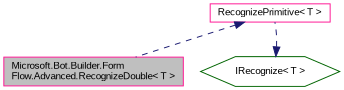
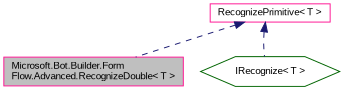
(276, 34) -> (264, 44)
